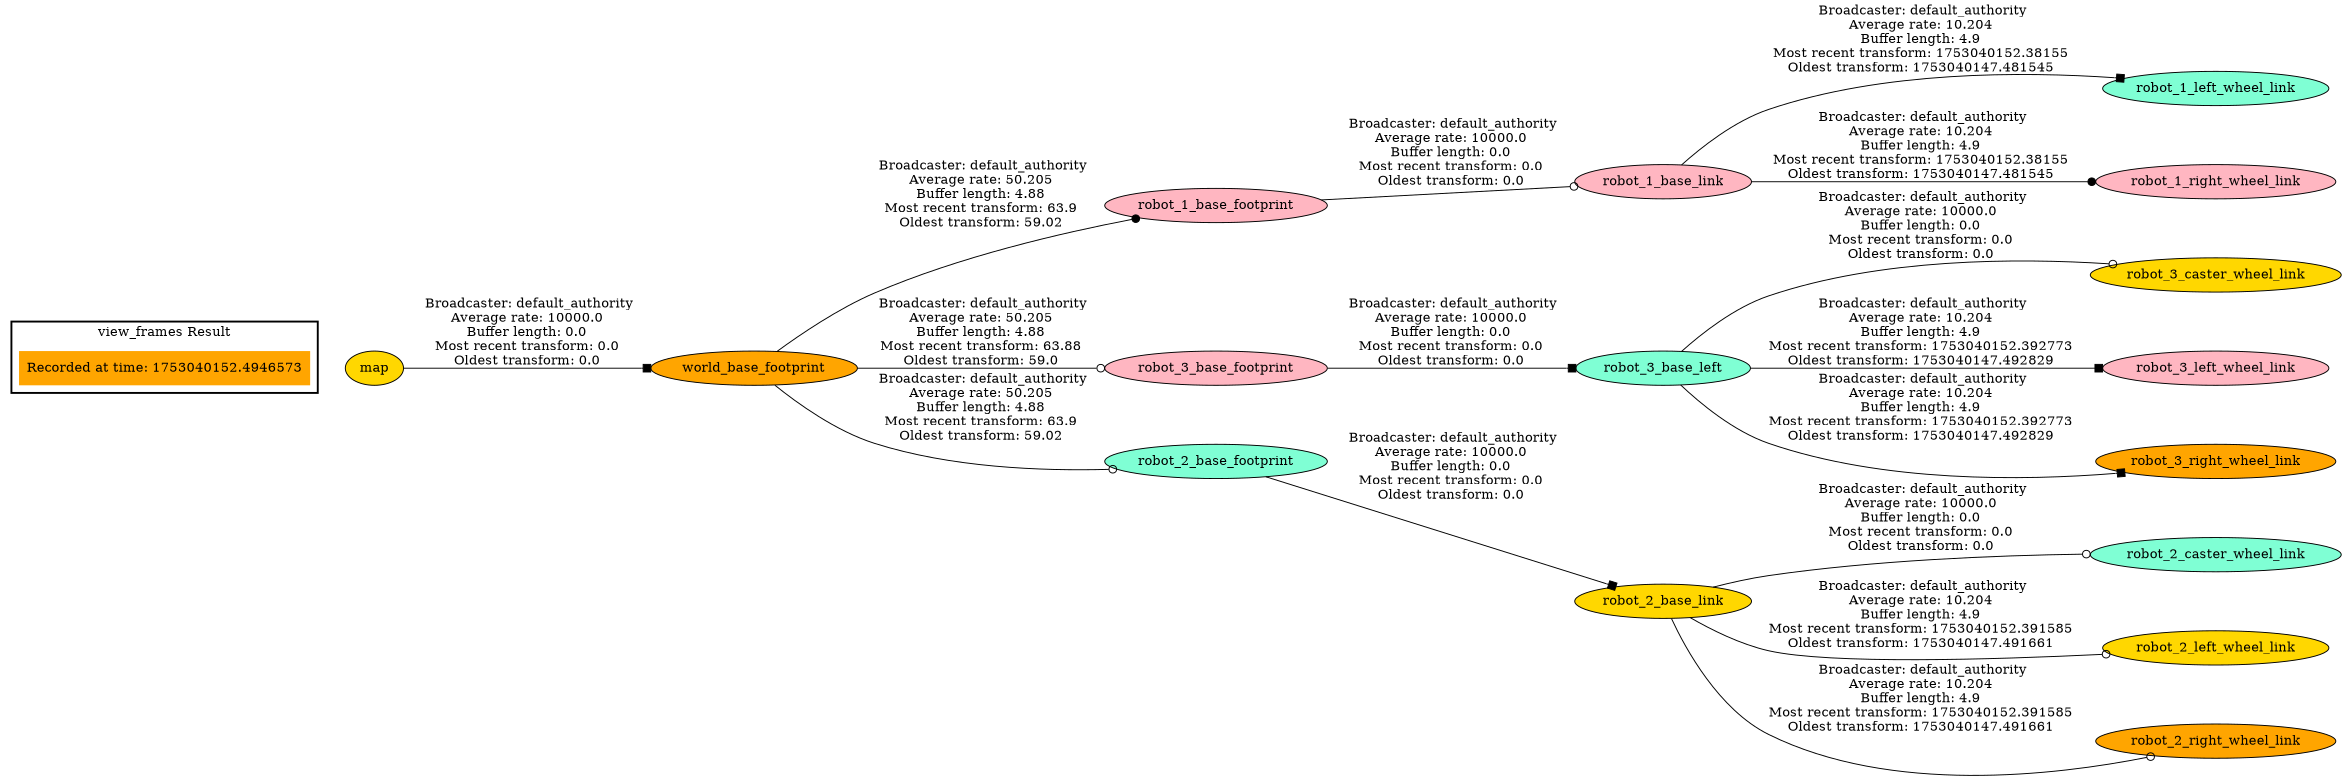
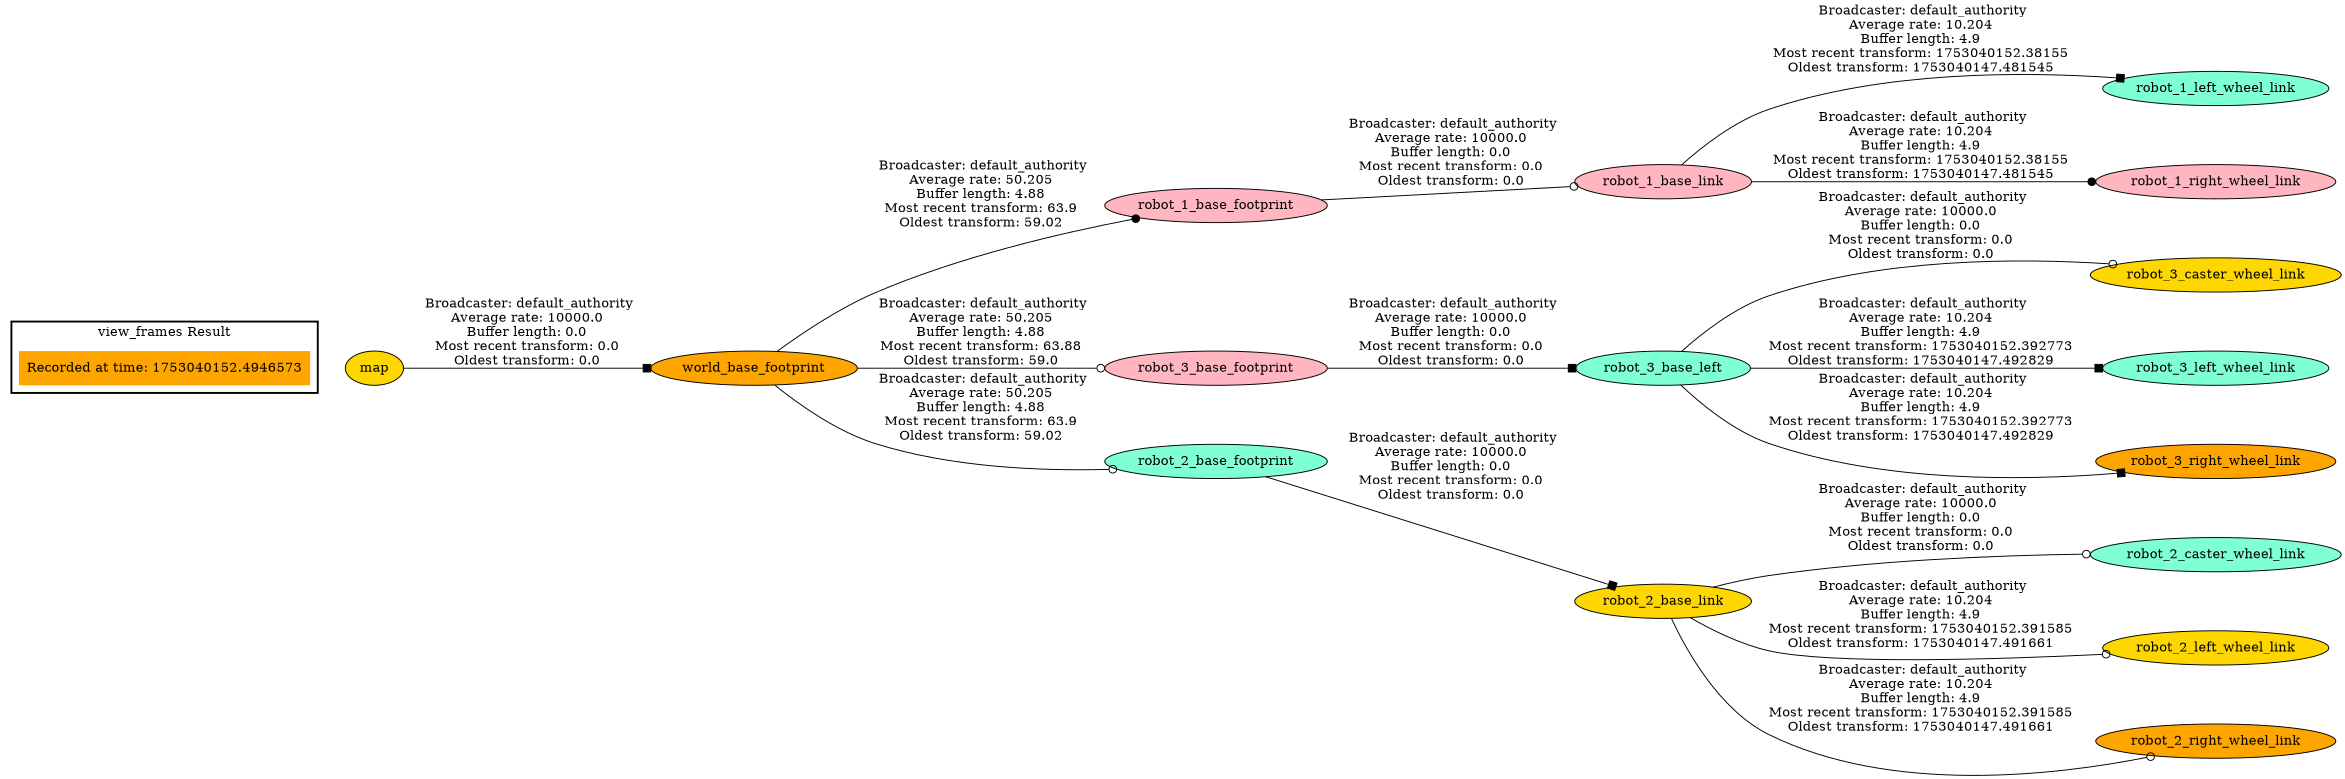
(2216, 368) -> (2216, 368)
